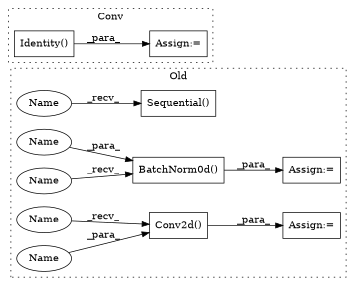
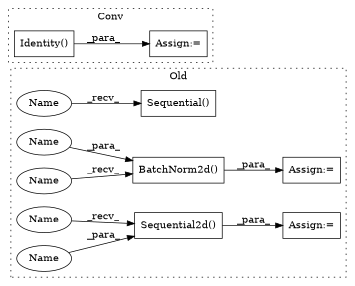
(178, 170) -> (178, 170)
(178, 225) -> (178, 225)
